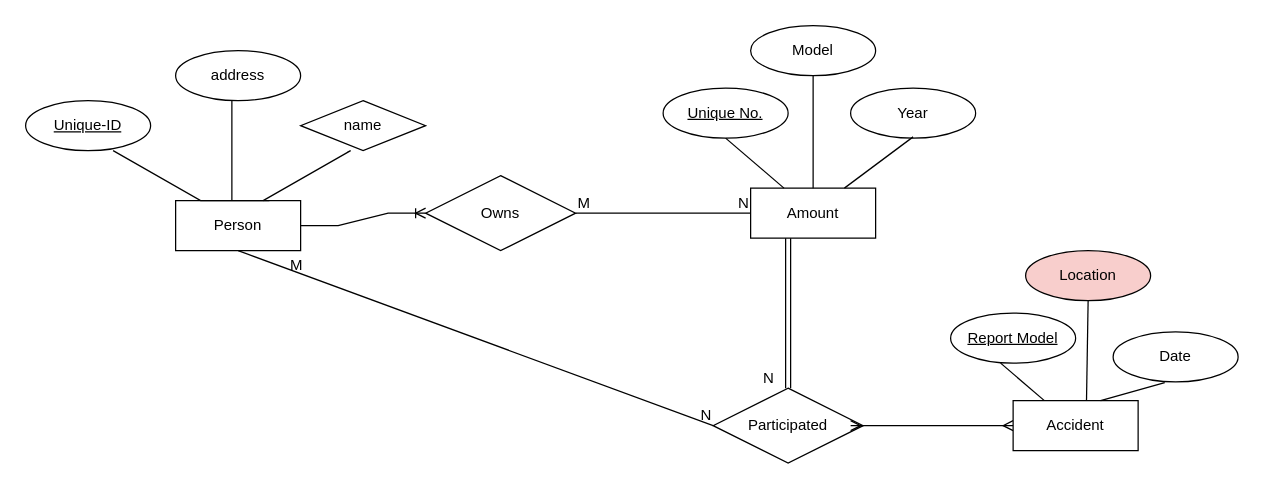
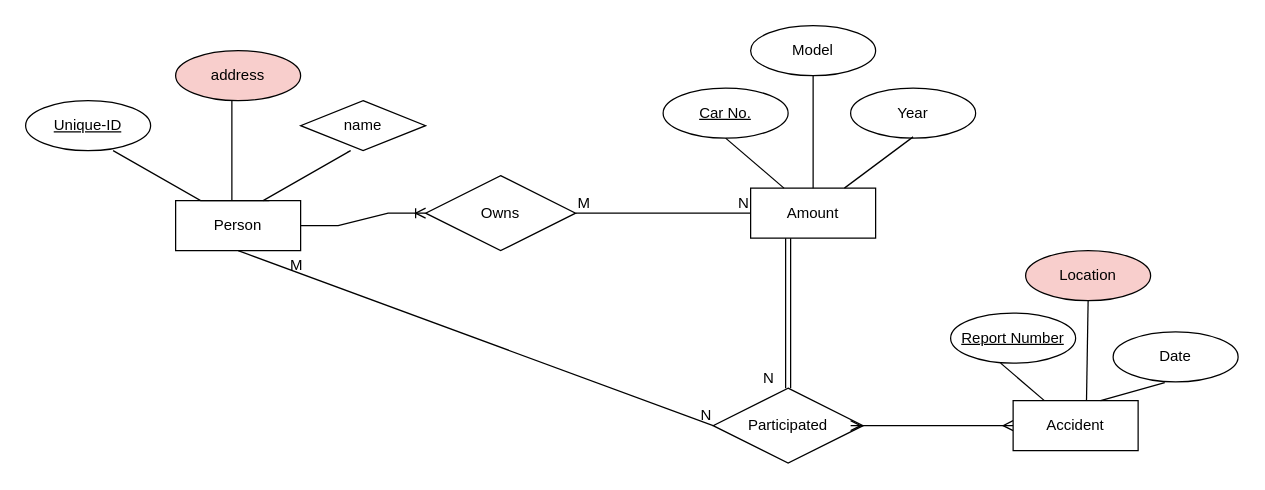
(238, 76) -> (238, 76)
(726, 113) -> (726, 113)
(1013, 338) -> (1013, 338)
